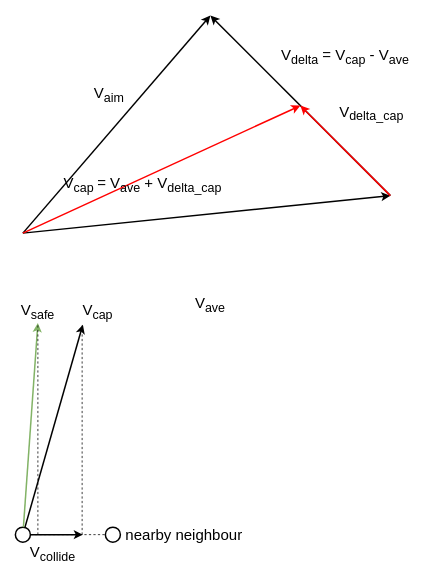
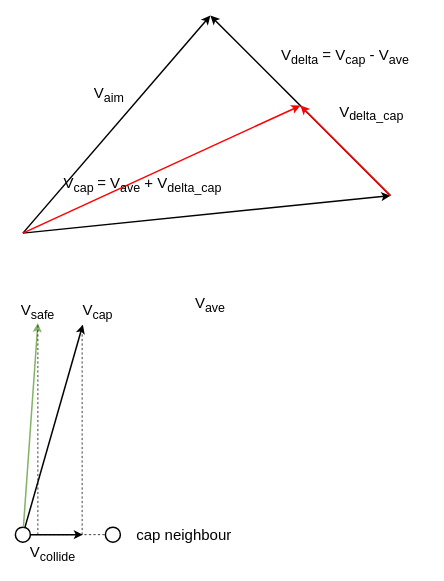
(184, 534) -> (184, 534)
